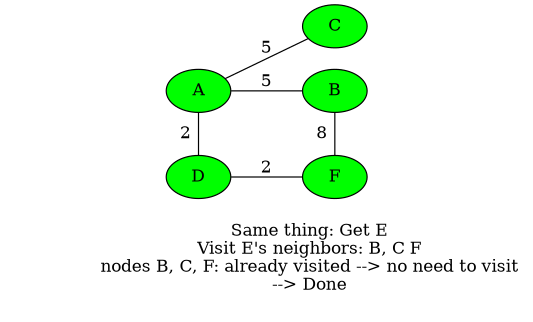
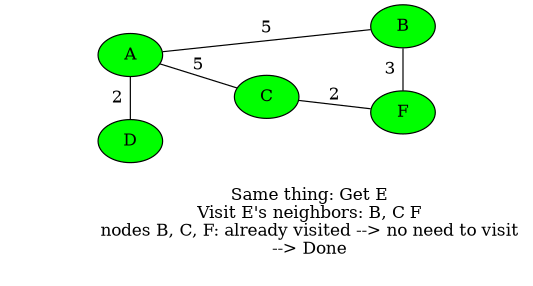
(322, 134) -> (390, 69)
(267, 177) -> (335, 105)
